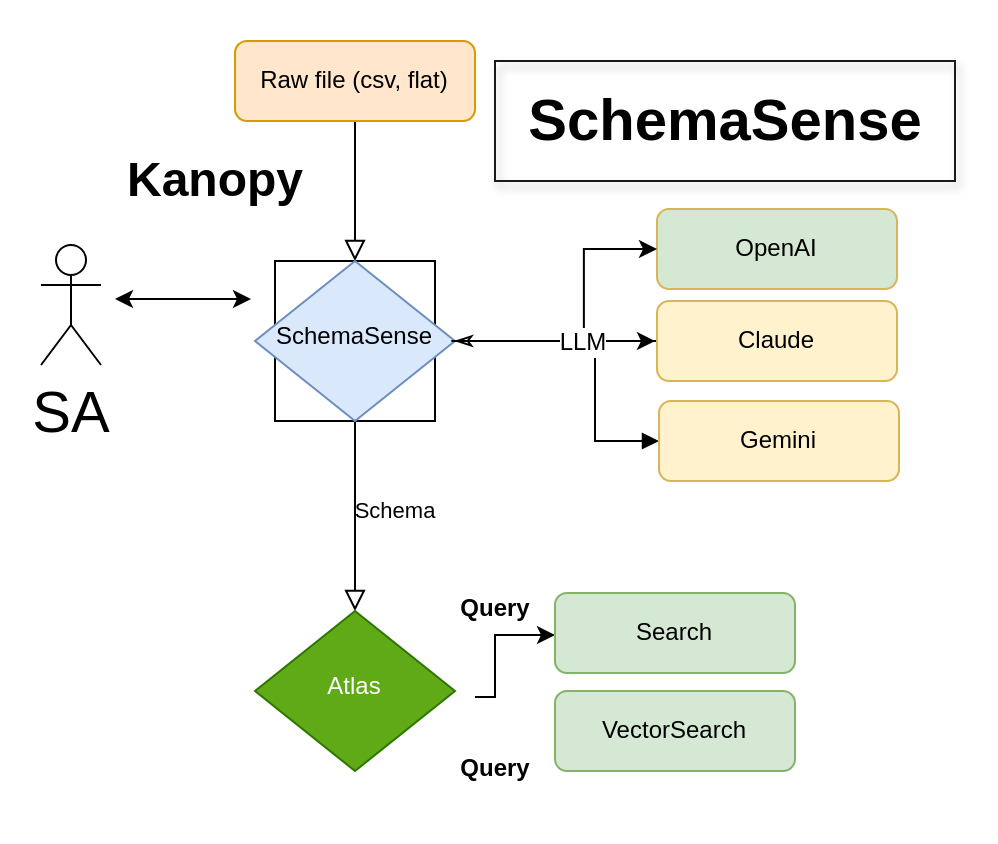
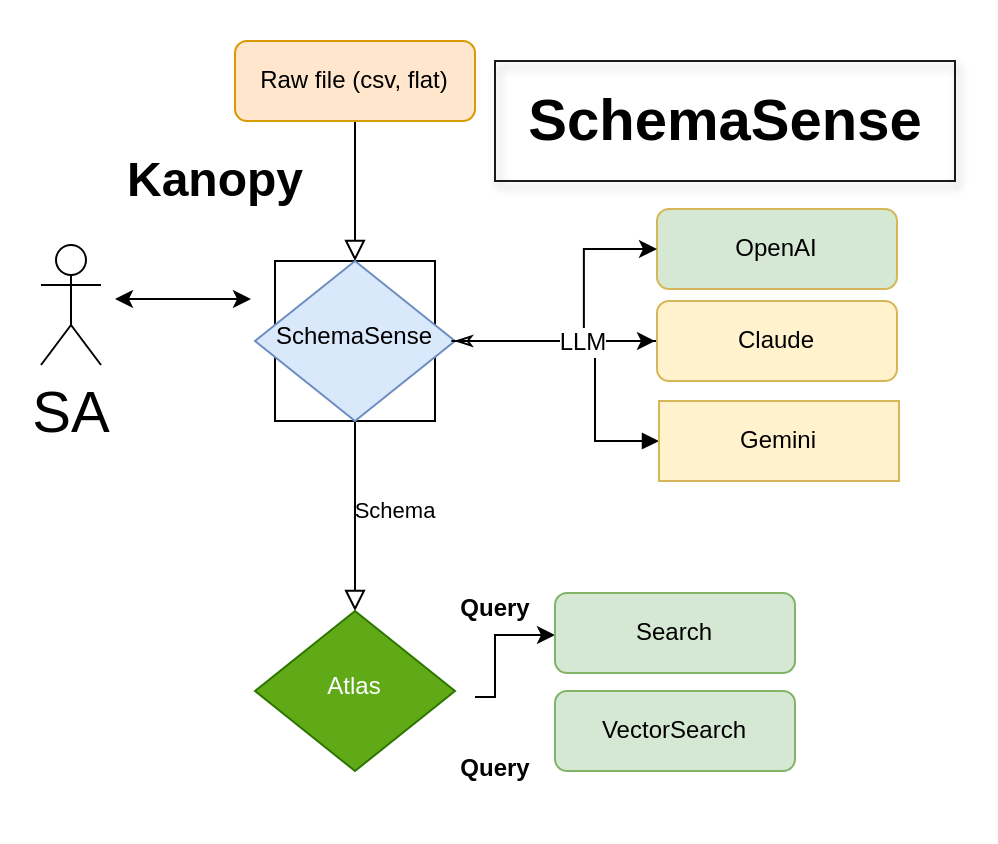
(779, 441) -> (779, 441)
